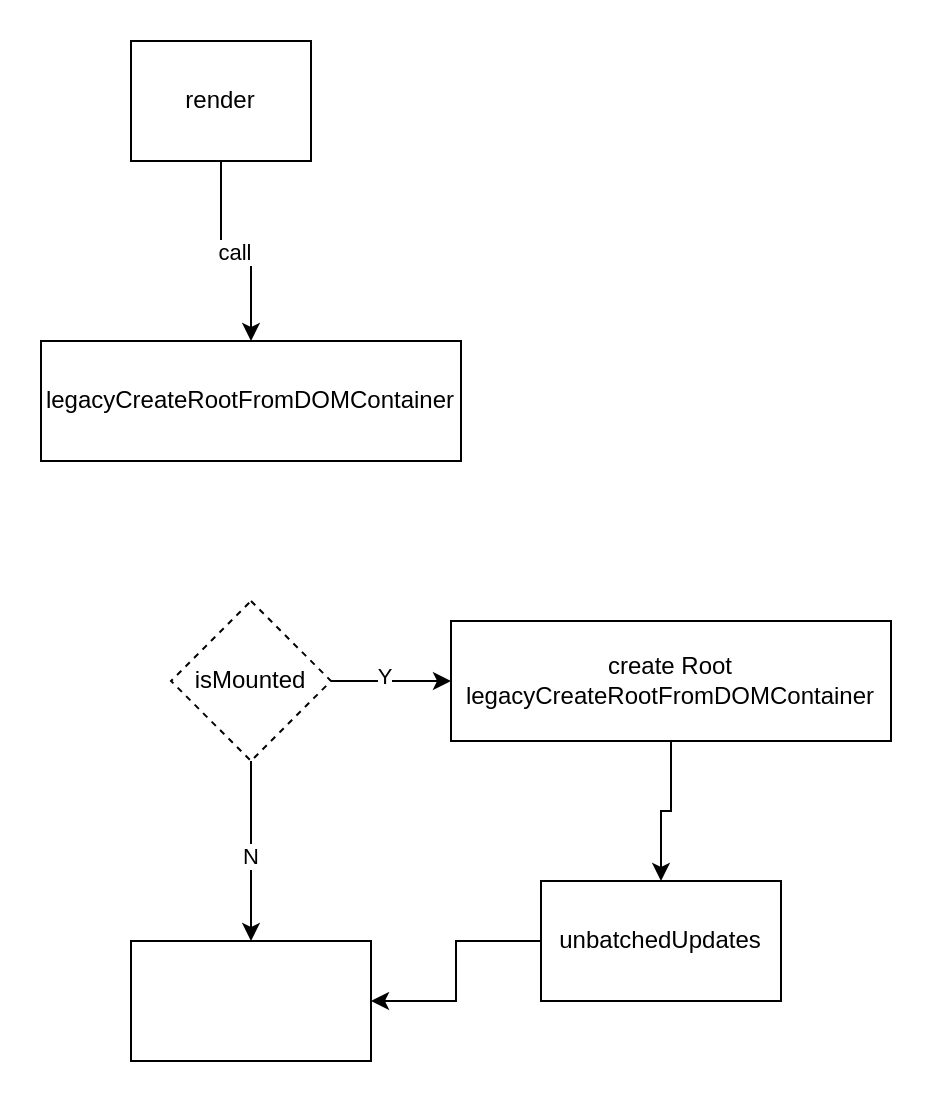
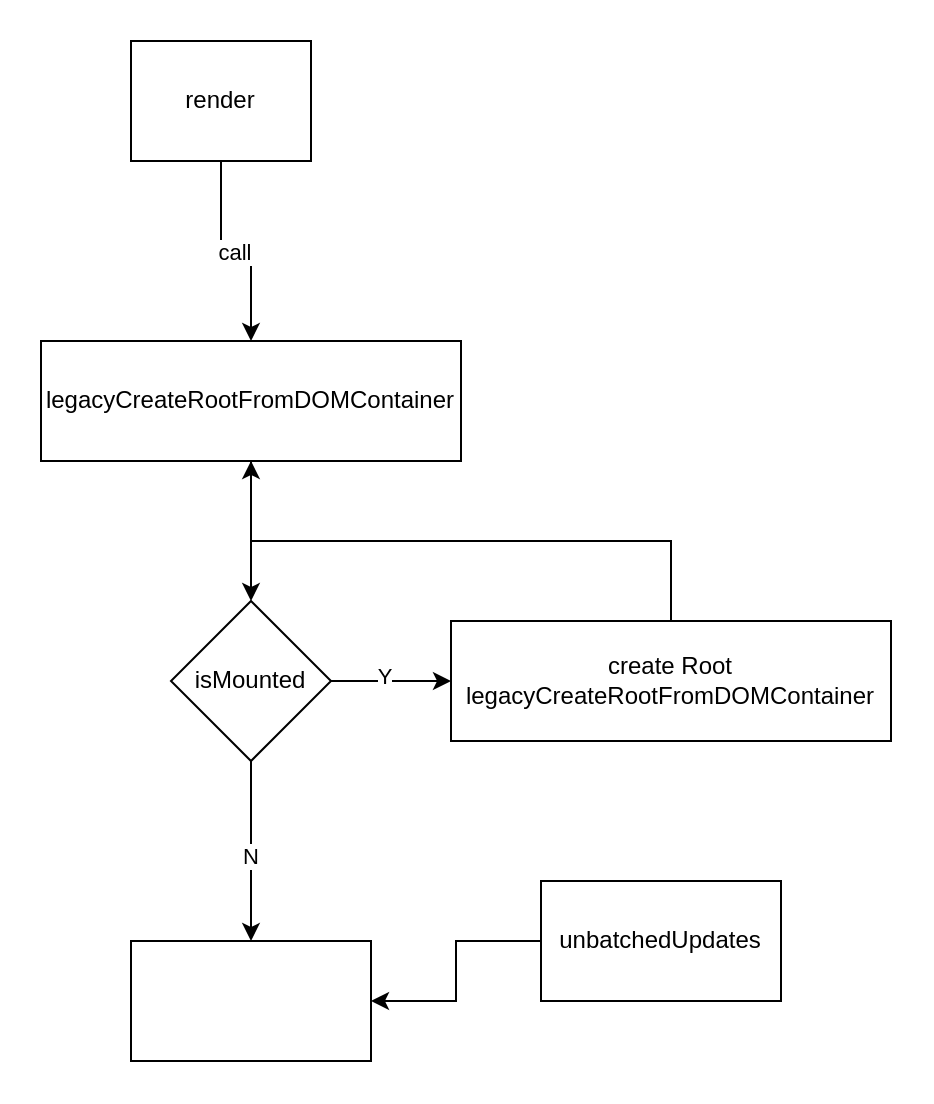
none -> (251, 566)
(251, 681) -> (251, 681)
(671, 809) -> (503, 541)
